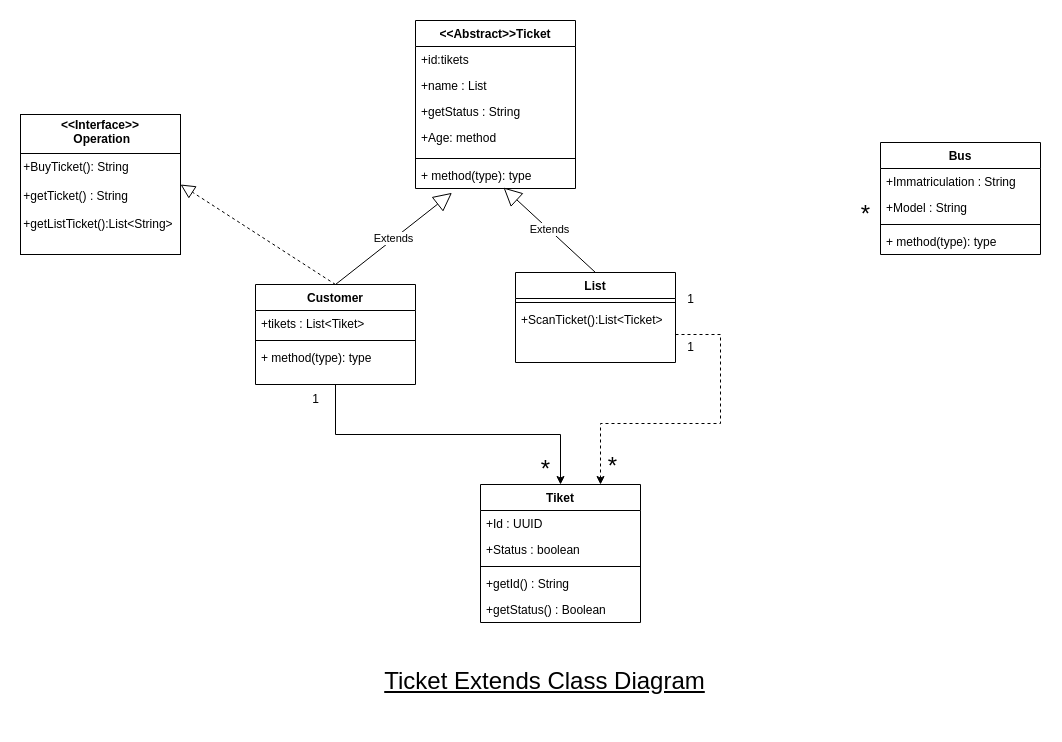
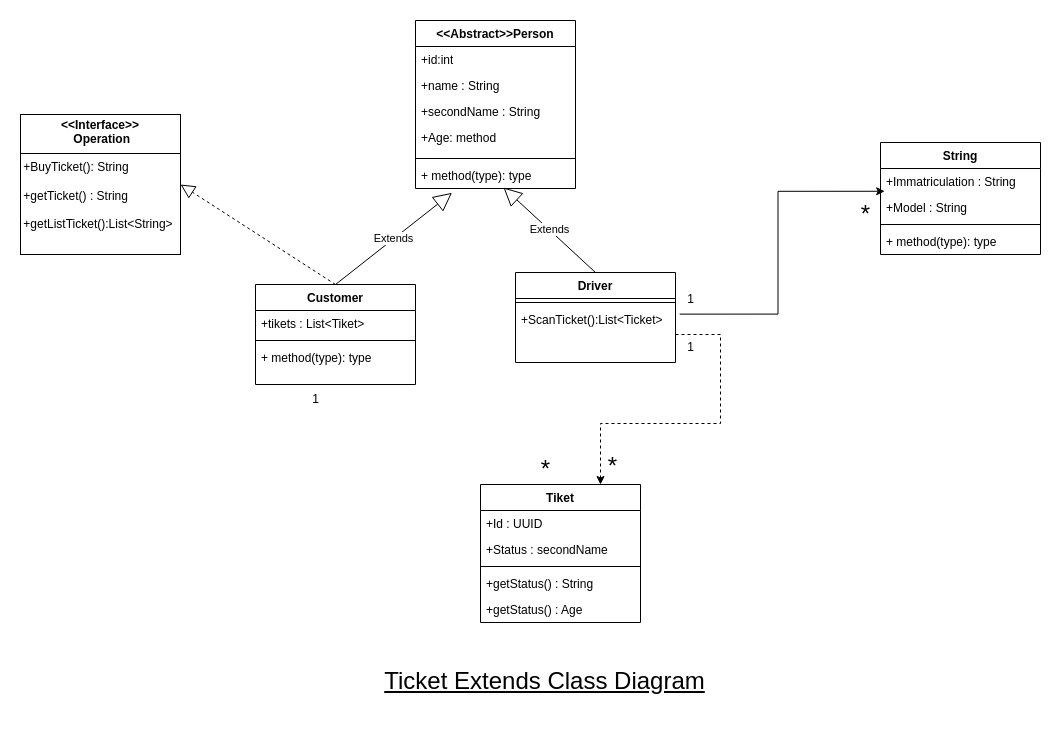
(496, 35) -> (496, 35)
(450, 61) -> (440, 61)
(456, 87) -> (462, 87)
(479, 113) -> (482, 113)
(961, 157) -> (961, 157)
none -> (778, 252)
(596, 287) -> (596, 287)
(445, 435) -> none
(537, 551) -> (549, 551)
(537, 585) -> (551, 585)
(554, 611) -> (542, 611)
